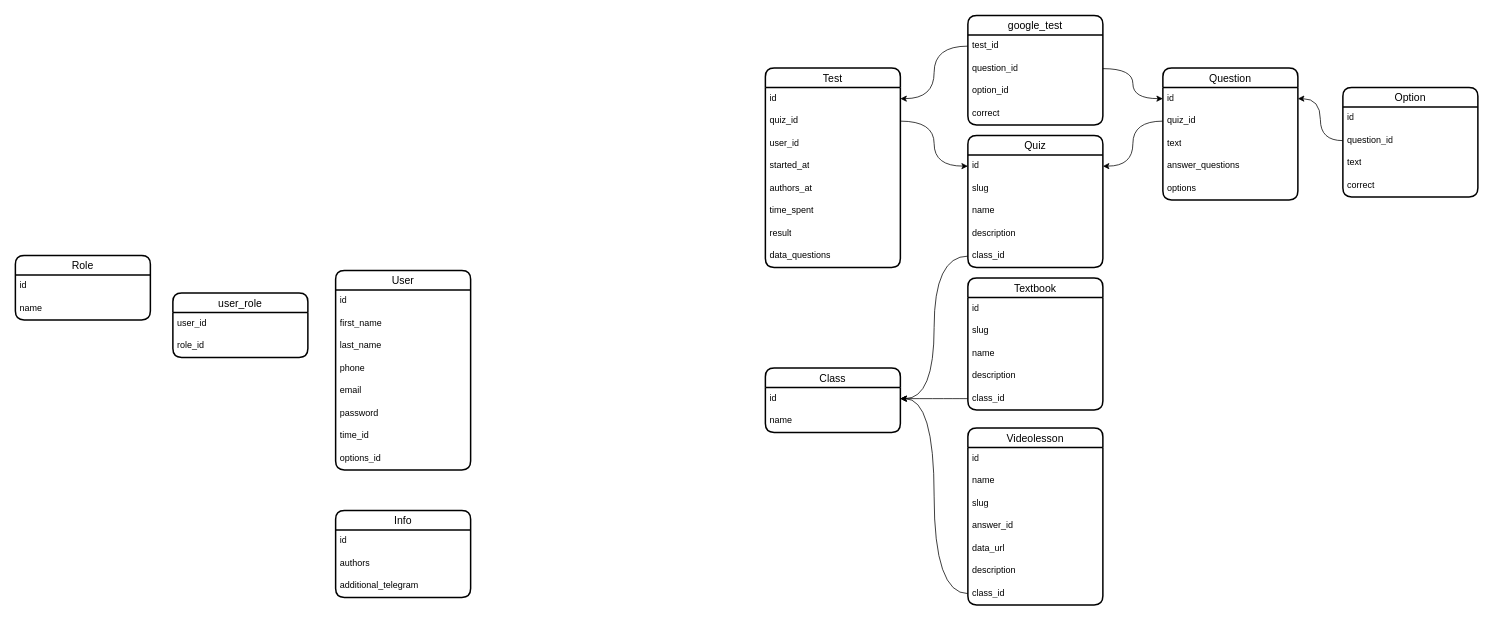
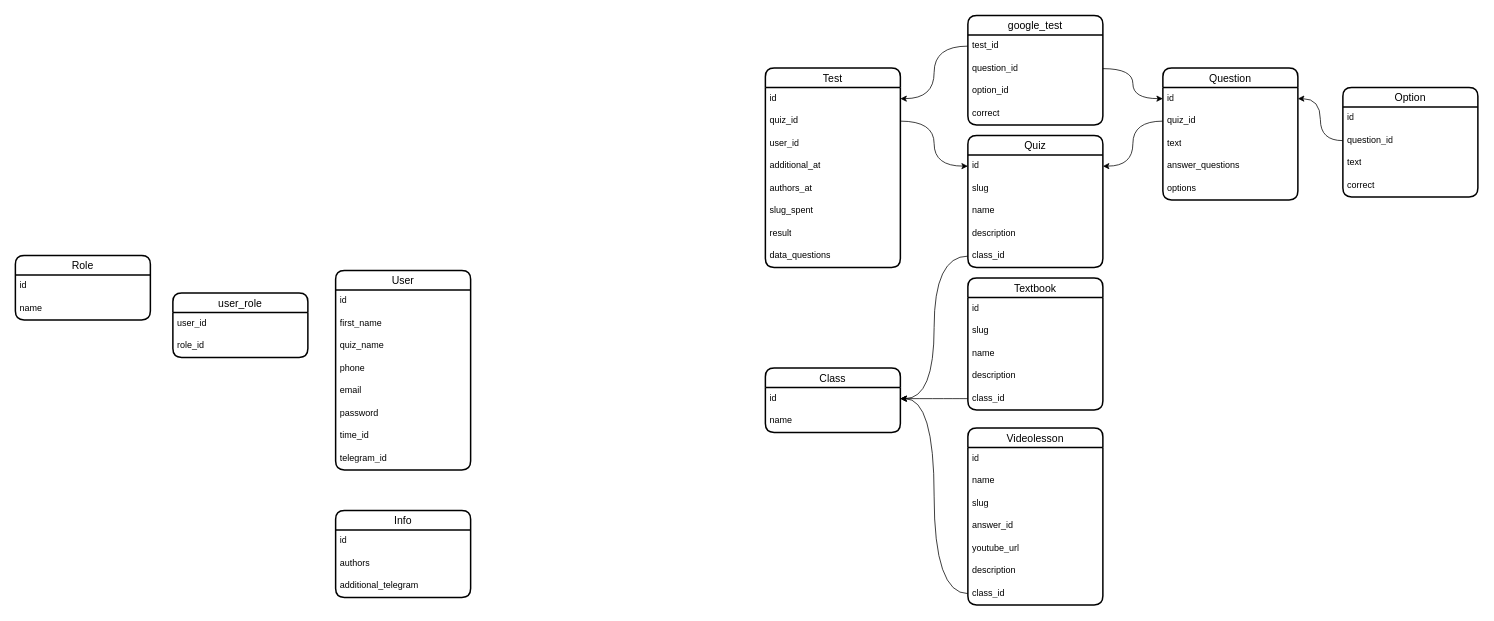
(795, 166) -> (799, 166)
(794, 211) -> (794, 211)
(362, 346) -> (362, 346)
(363, 458) -> (366, 458)
(991, 548) -> (999, 548)
